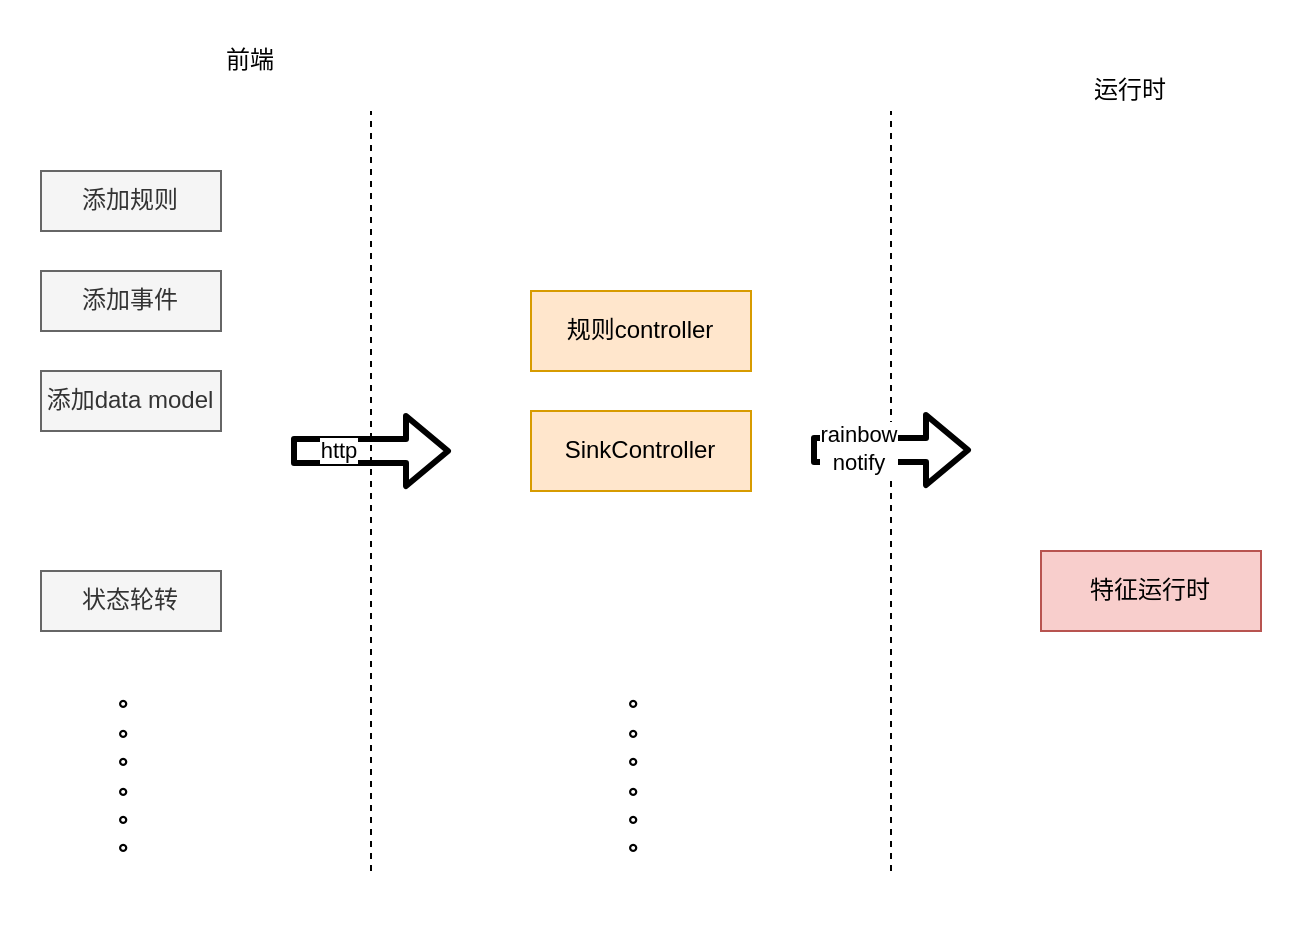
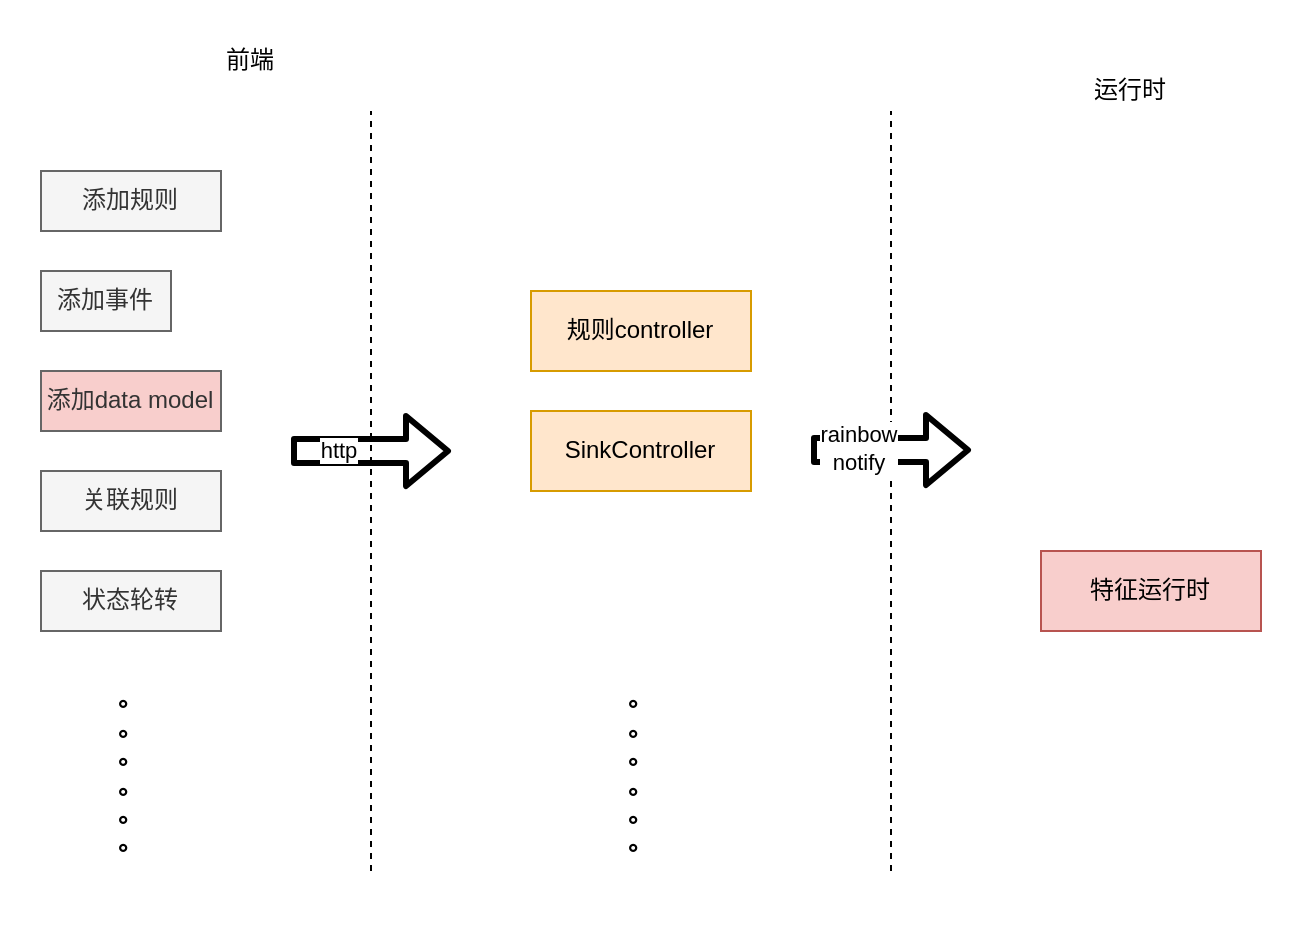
(131, 301) -> (106, 301)
(131, 401) -> (131, 401)
none -> (131, 501)
